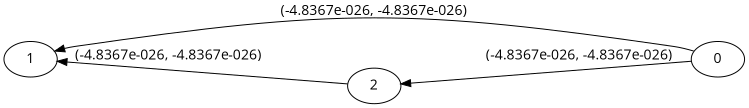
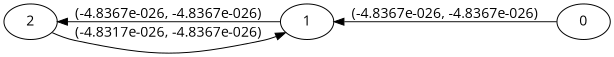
(169, 56) -> (169, 33)
(551, 72) -> (174, 22)
